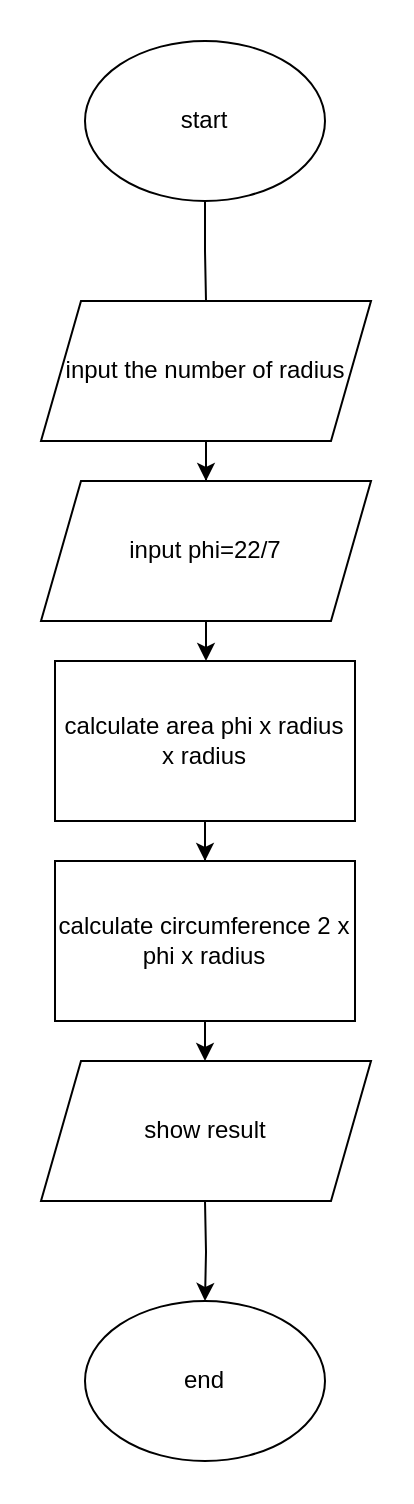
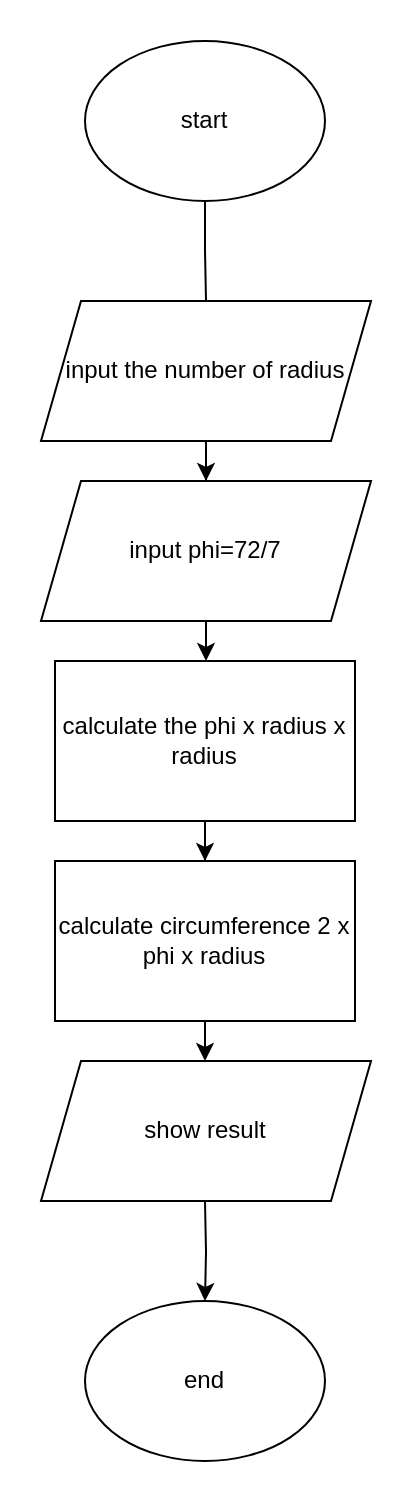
(206, 551) -> (206, 551)
(205, 741) -> (205, 741)
